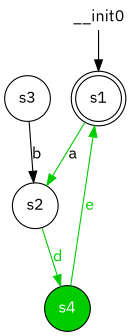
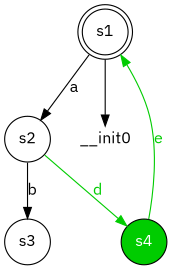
(99, 45) -> (105, 87)
(31, 147) -> (28, 185)
(69, 149) -> (68, 83)
